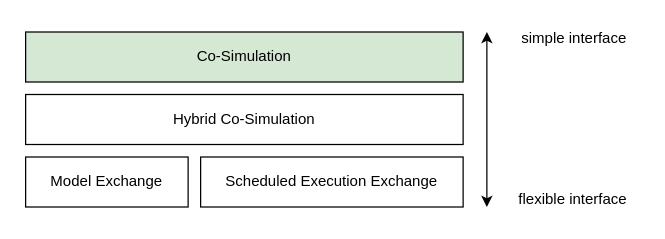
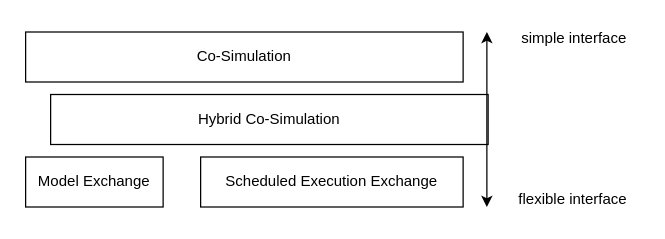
(244, 57) -> (244, 57)
(244, 119) -> (269, 119)
(107, 182) -> (94, 182)
